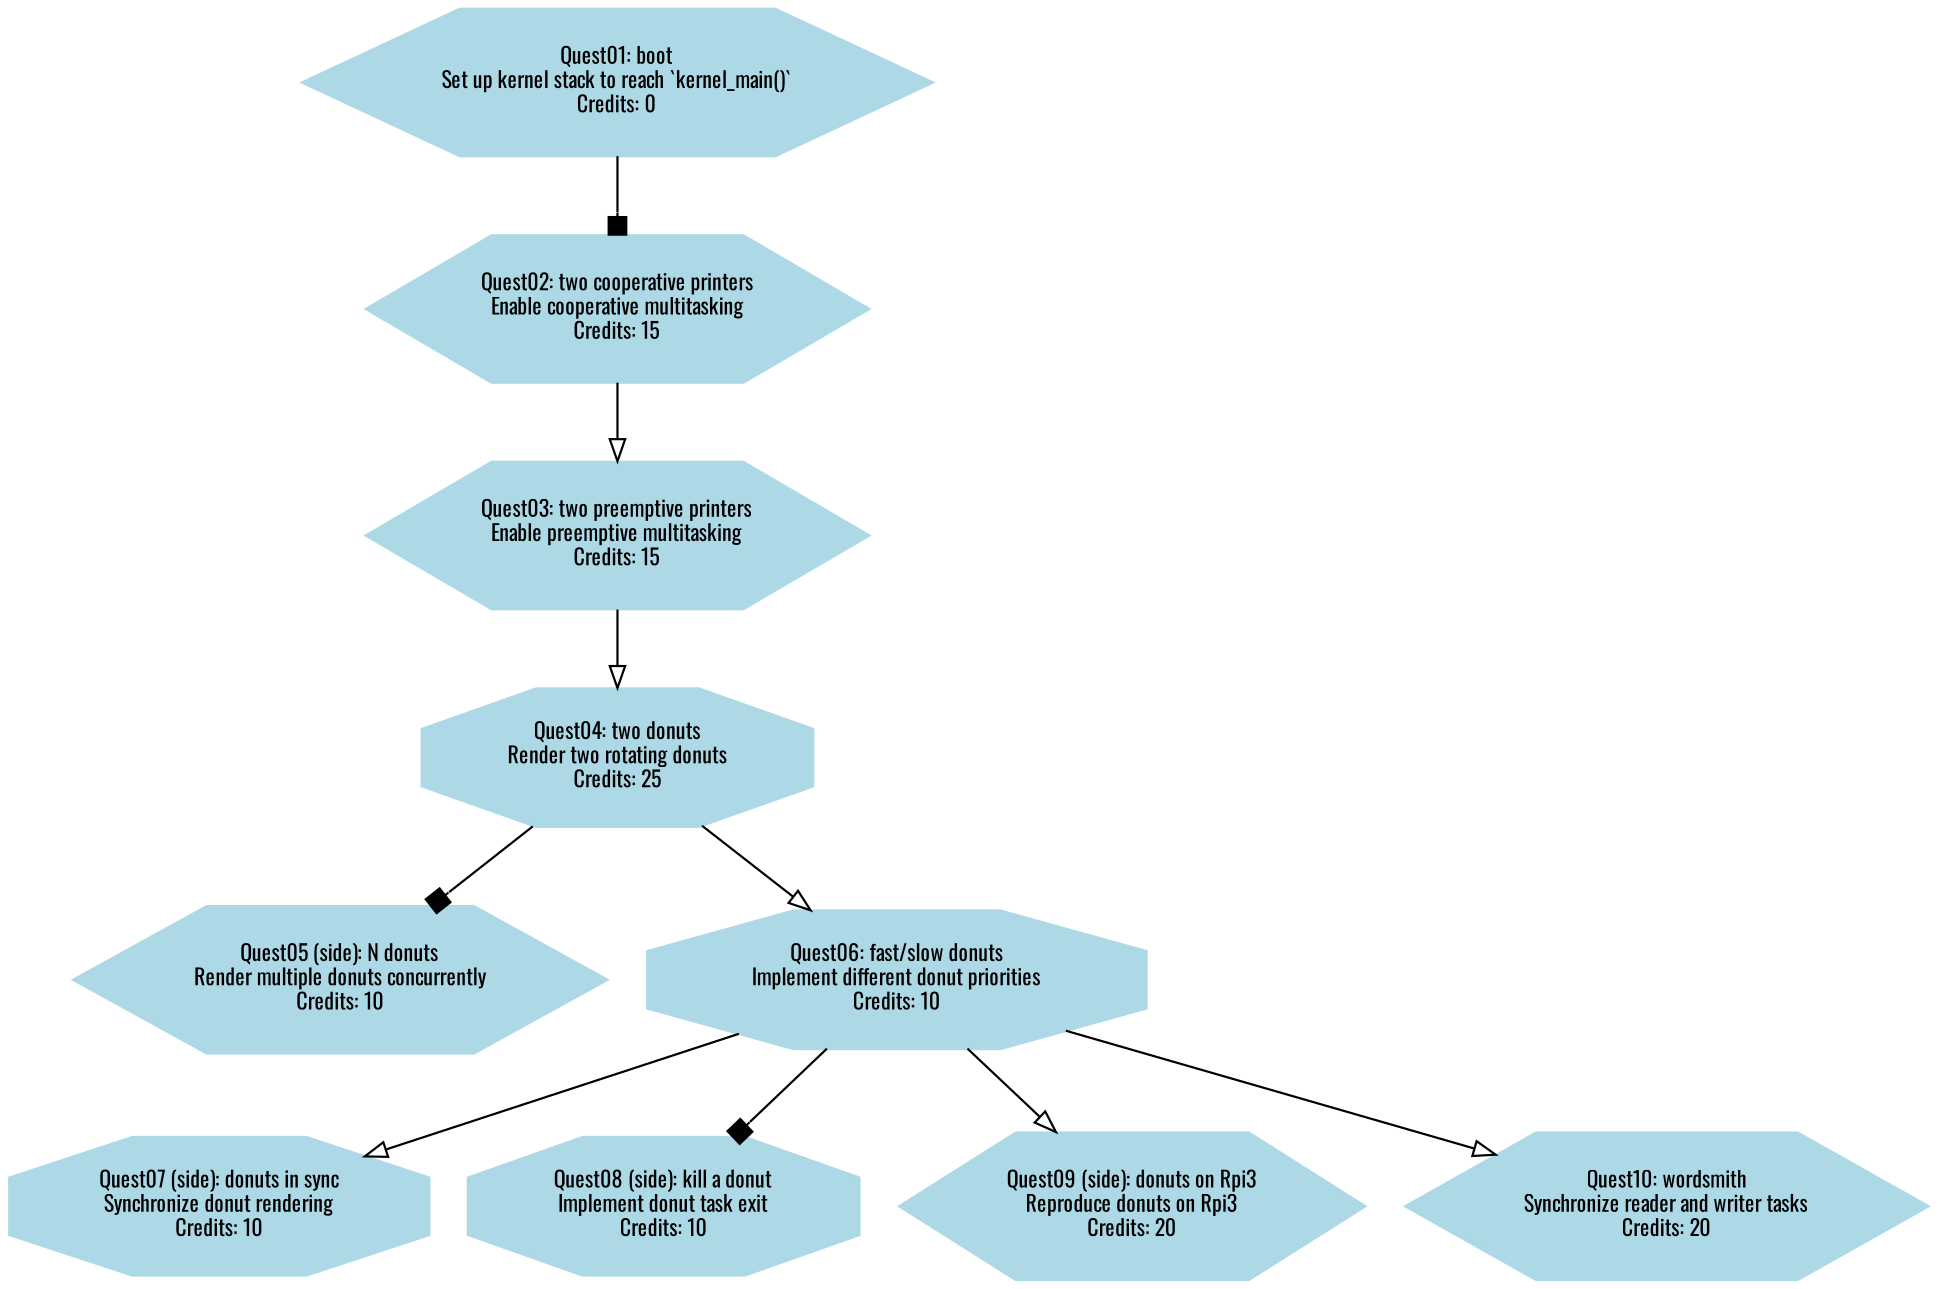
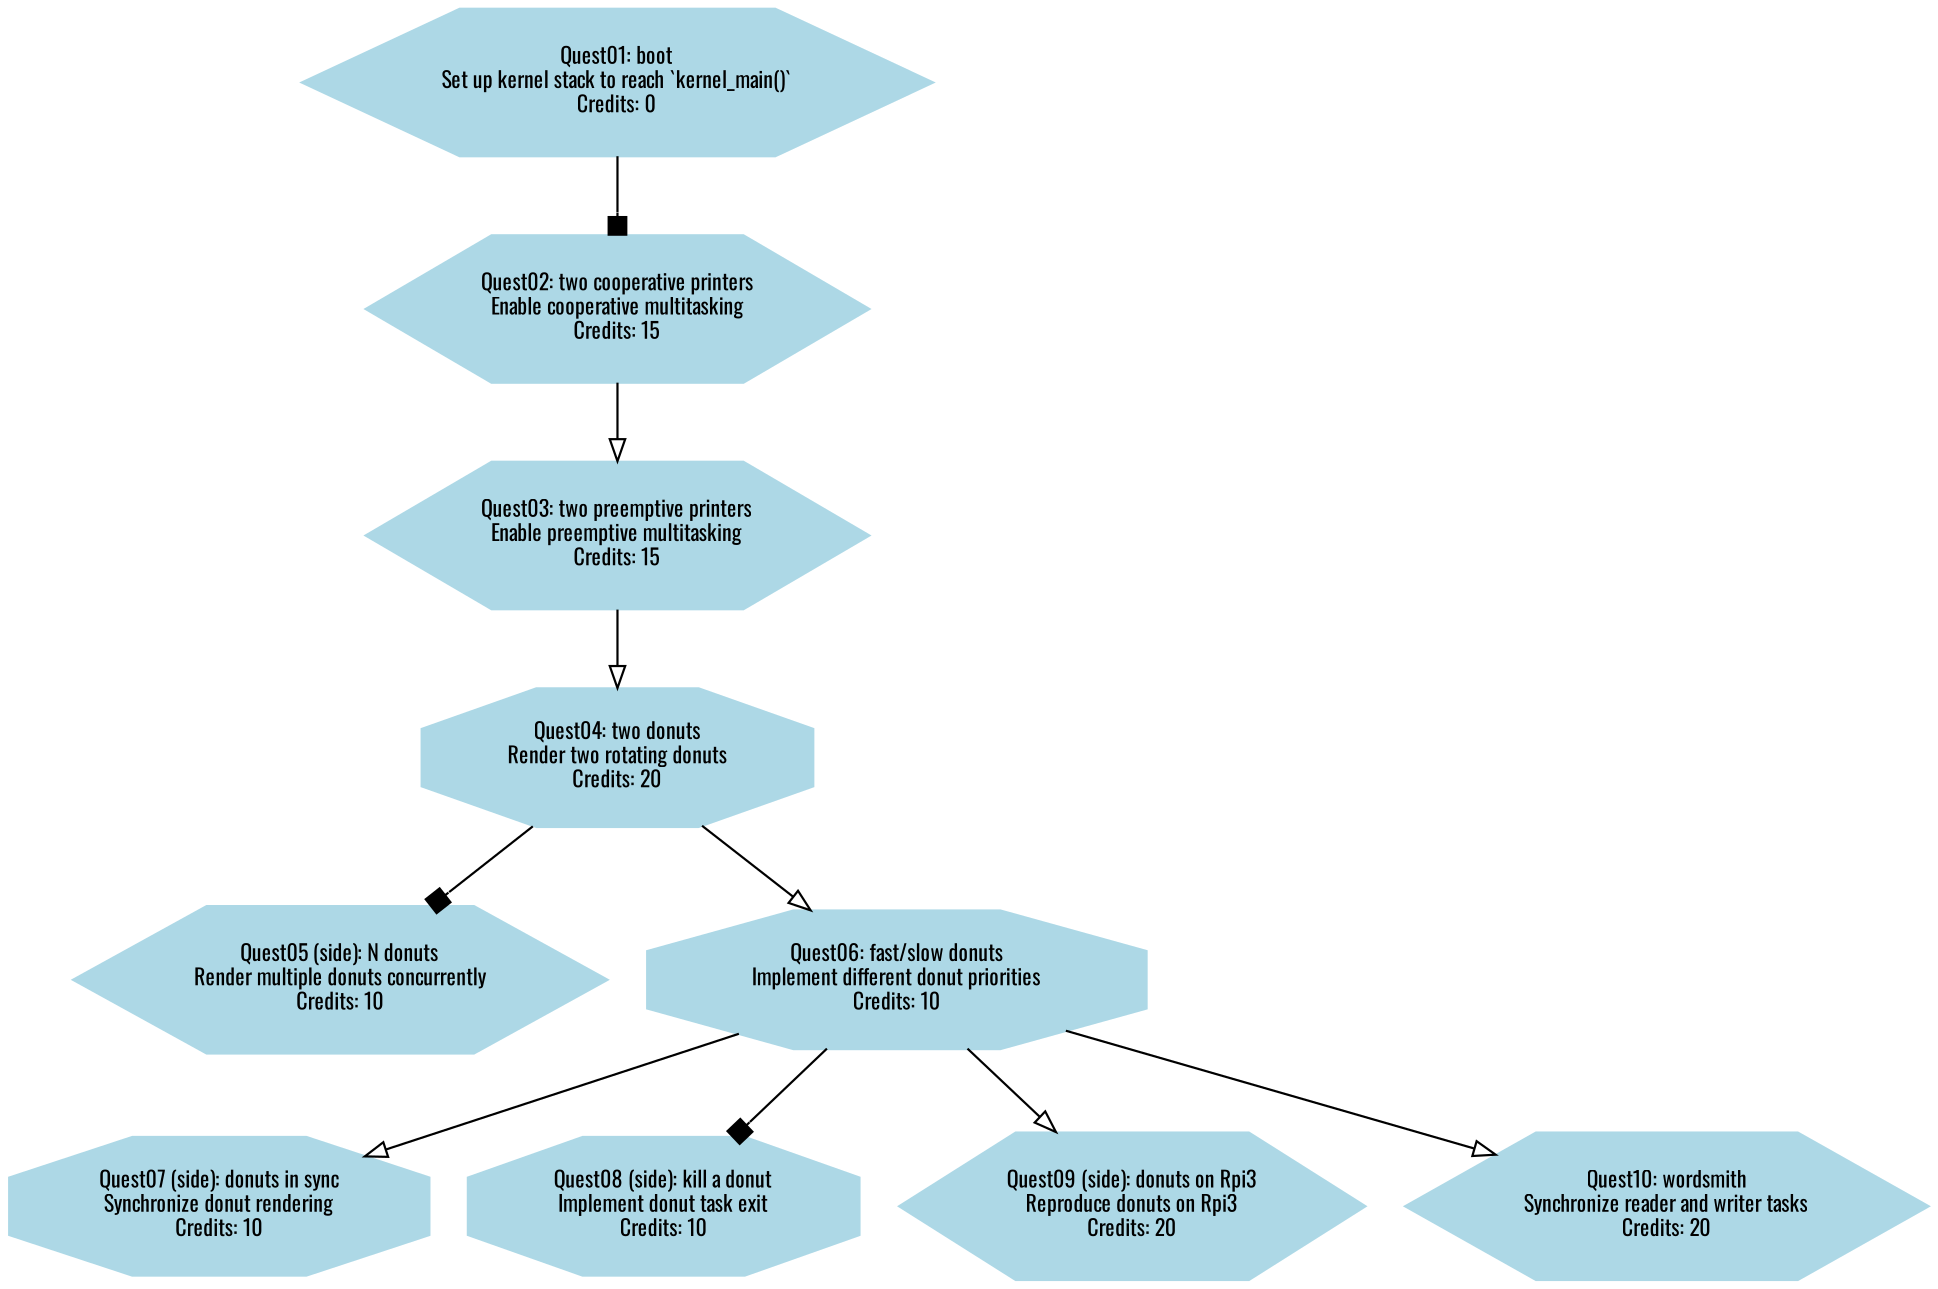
(617, 758) -> (617, 758)
